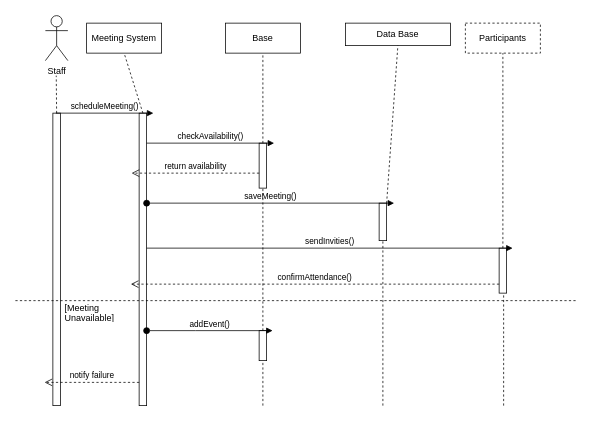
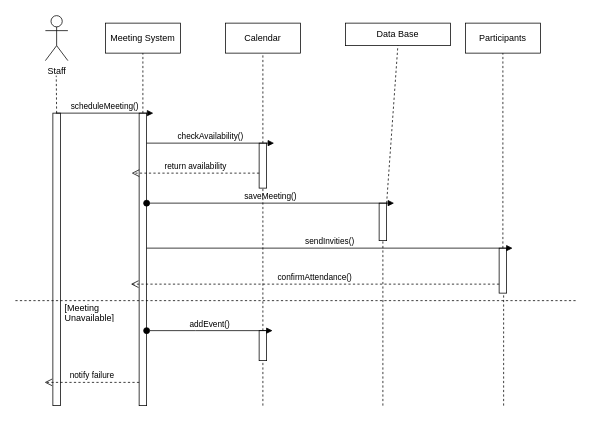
(124, 38) -> (143, 38)
(263, 38) -> (263, 38)
(503, 38) -> (503, 38)
